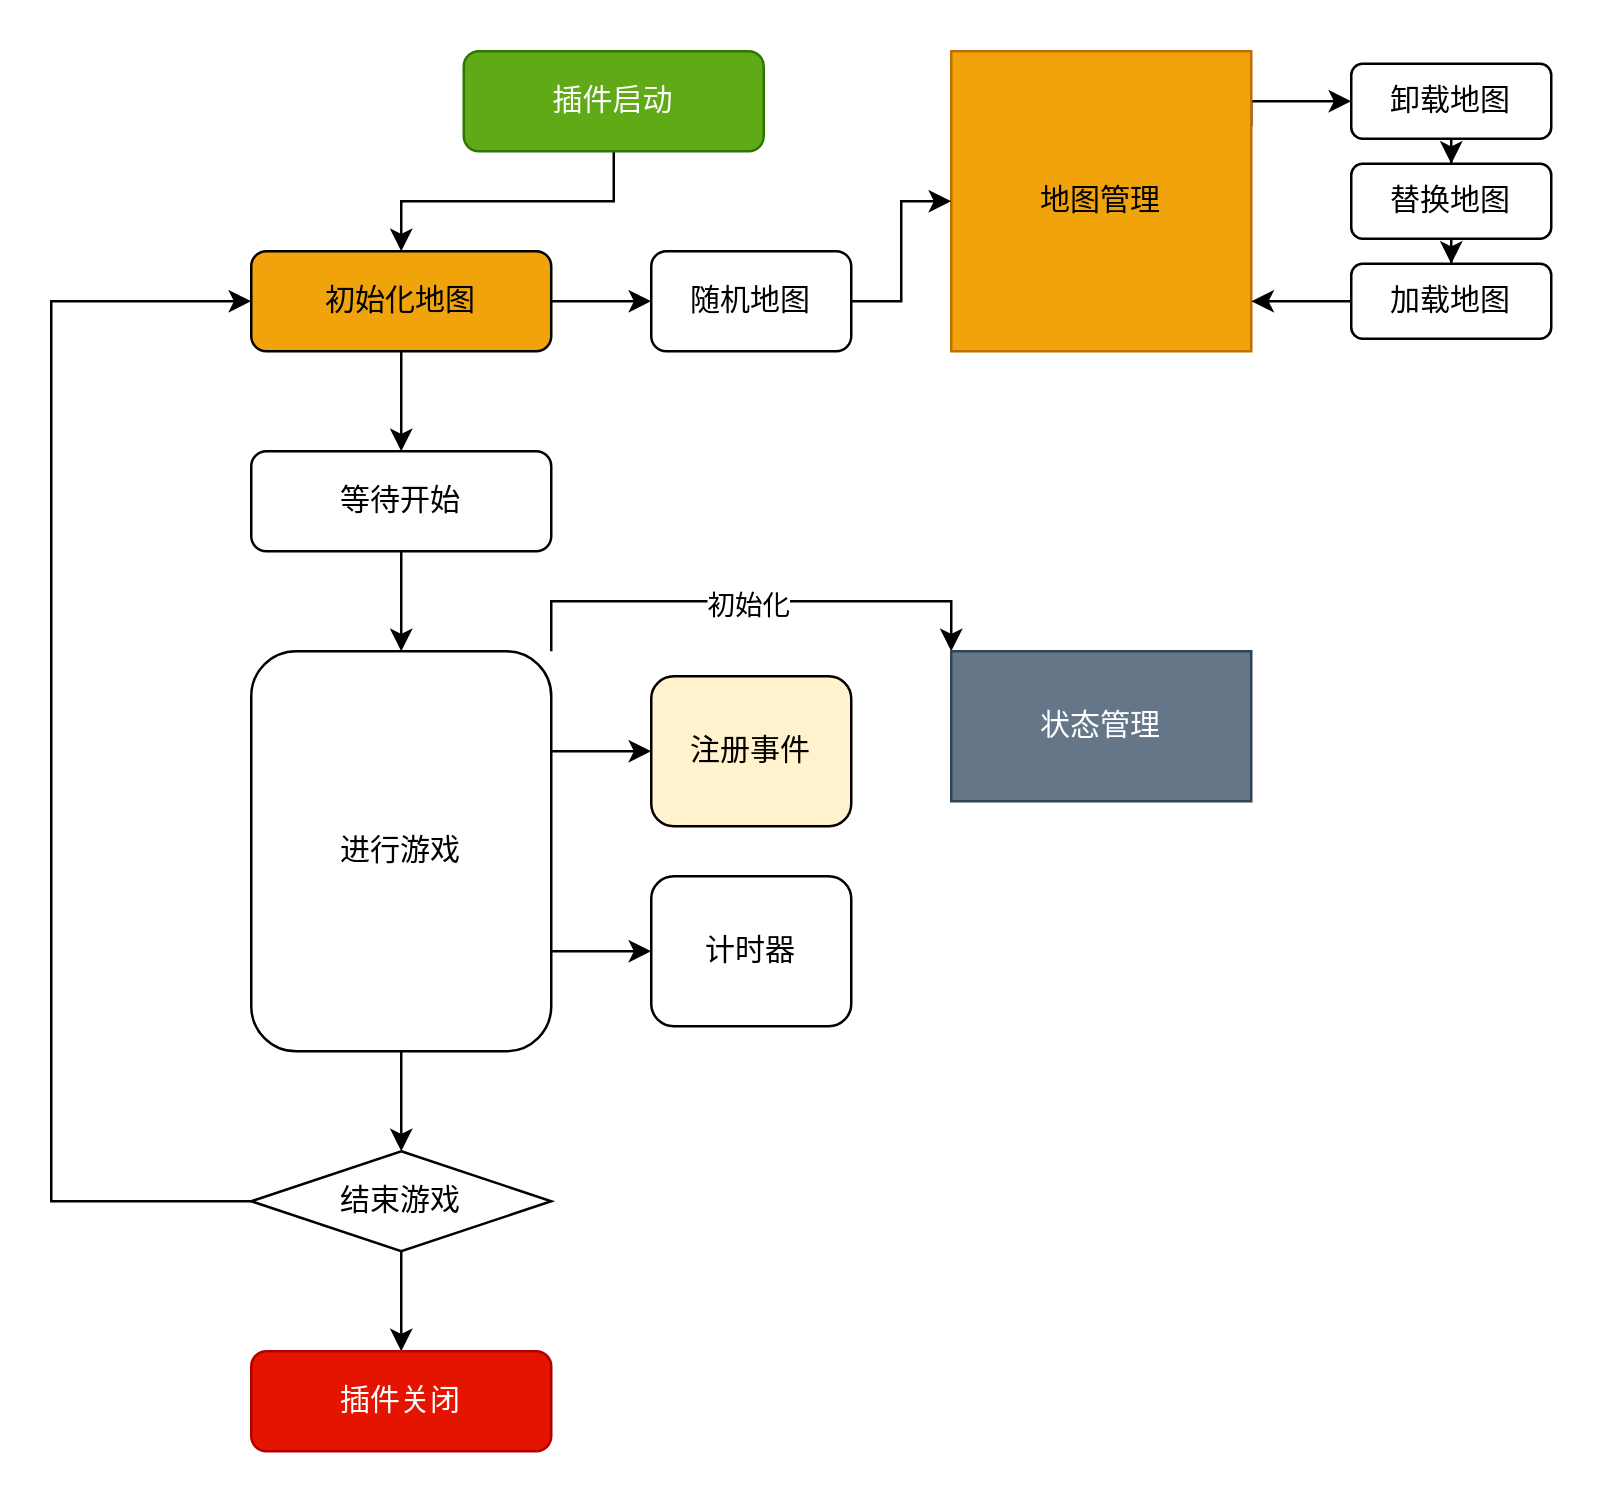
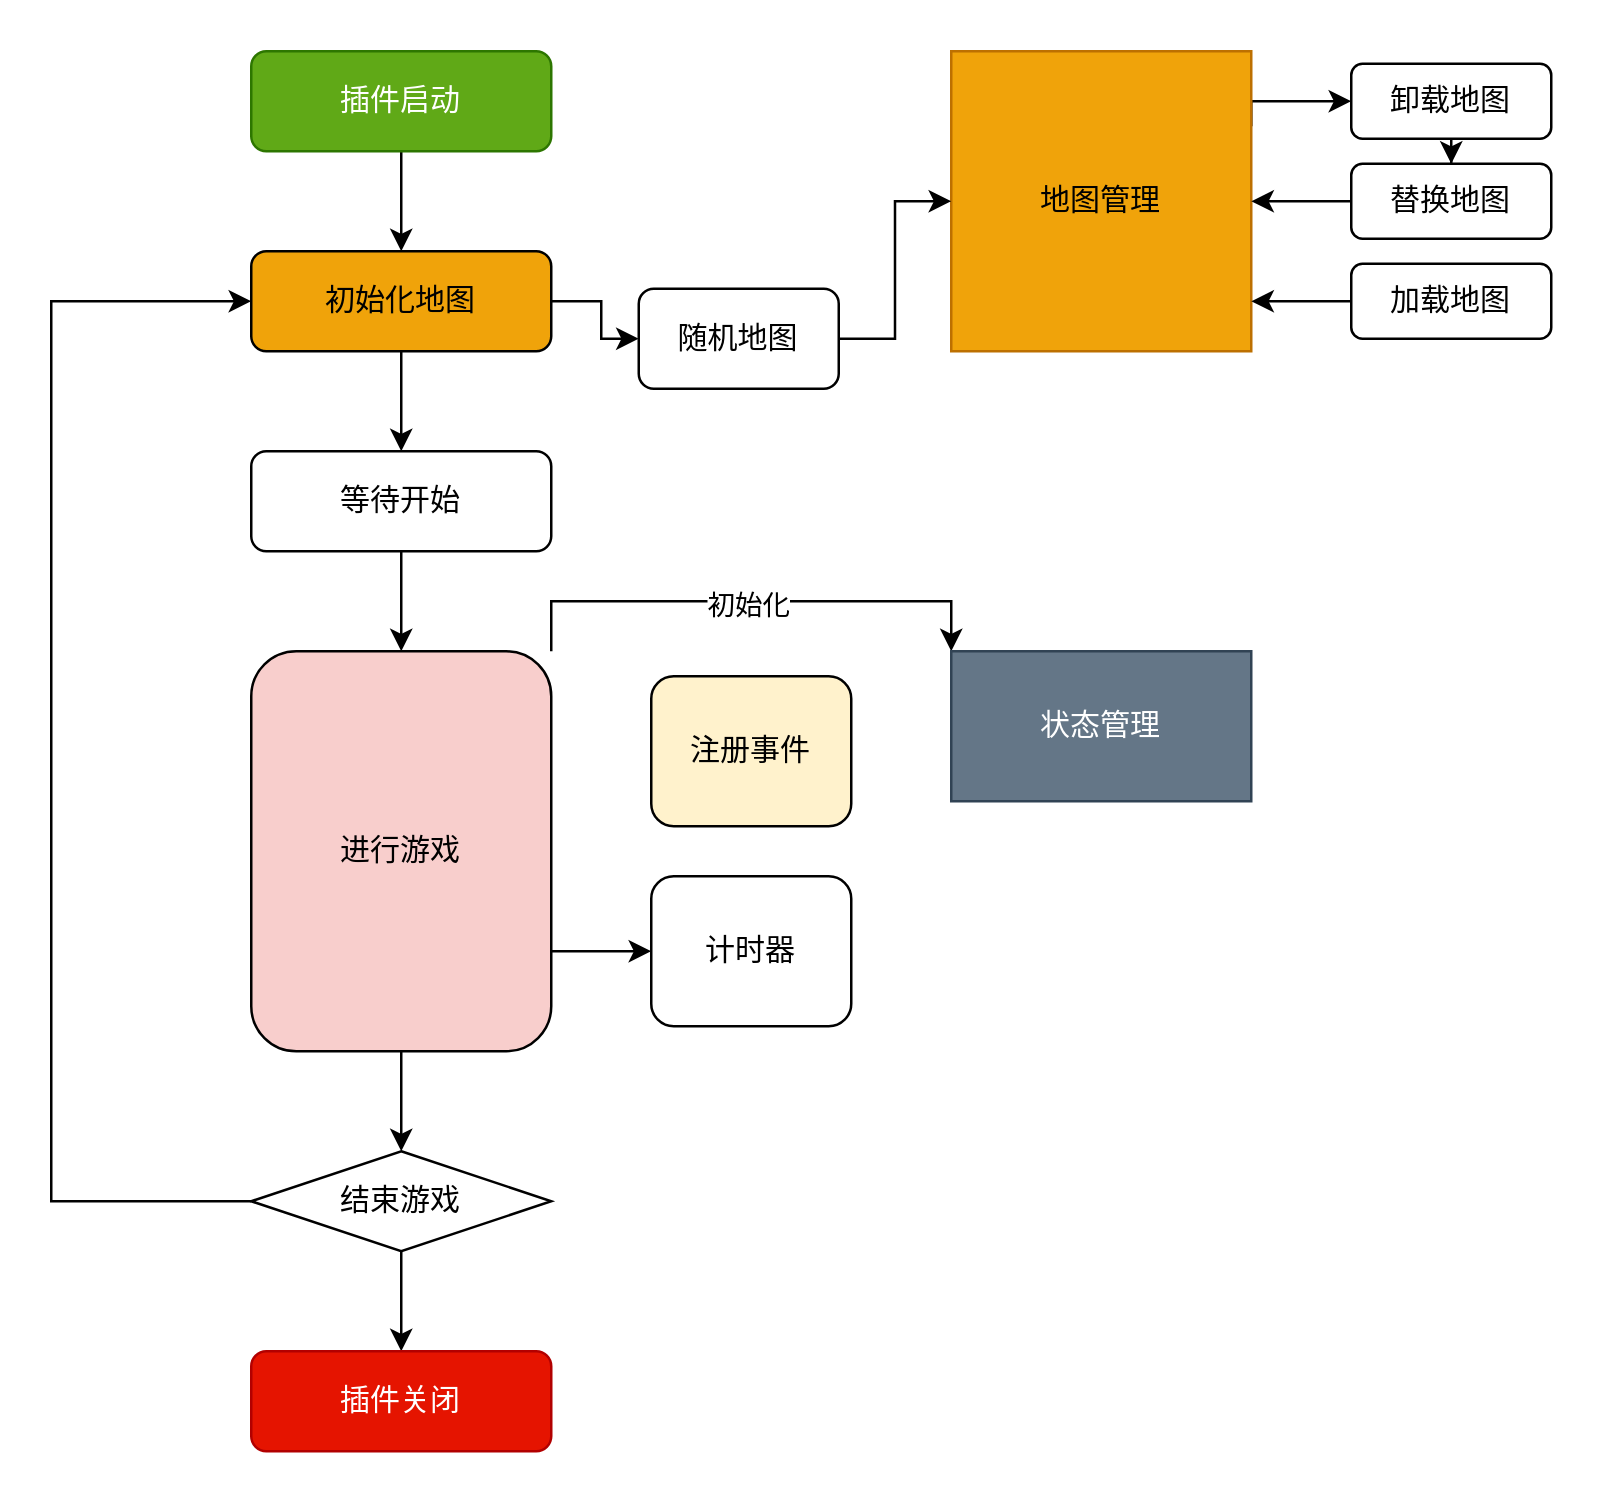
(614, 101) -> (401, 101)
(1451, 251) -> (1309, 201)
(751, 301) -> (739, 339)
(593, 751) -> none
(401, 851) -> (401, 851)
